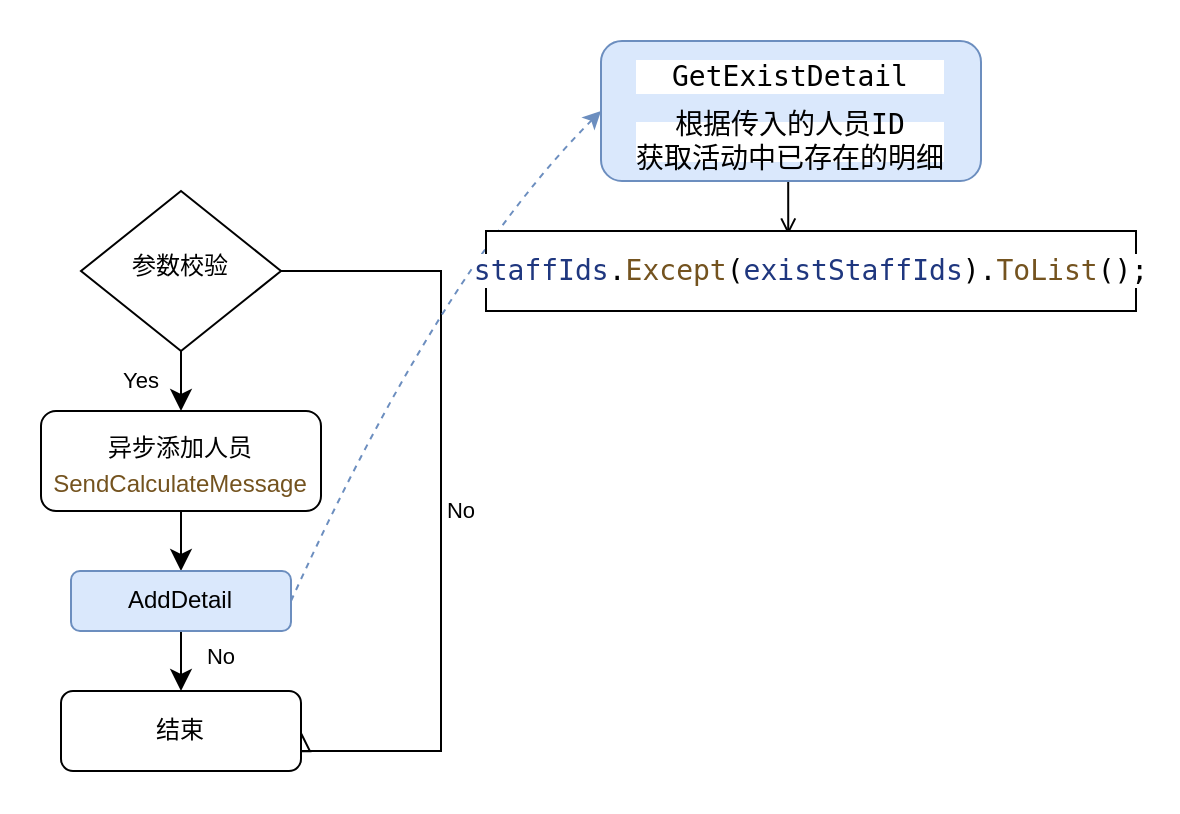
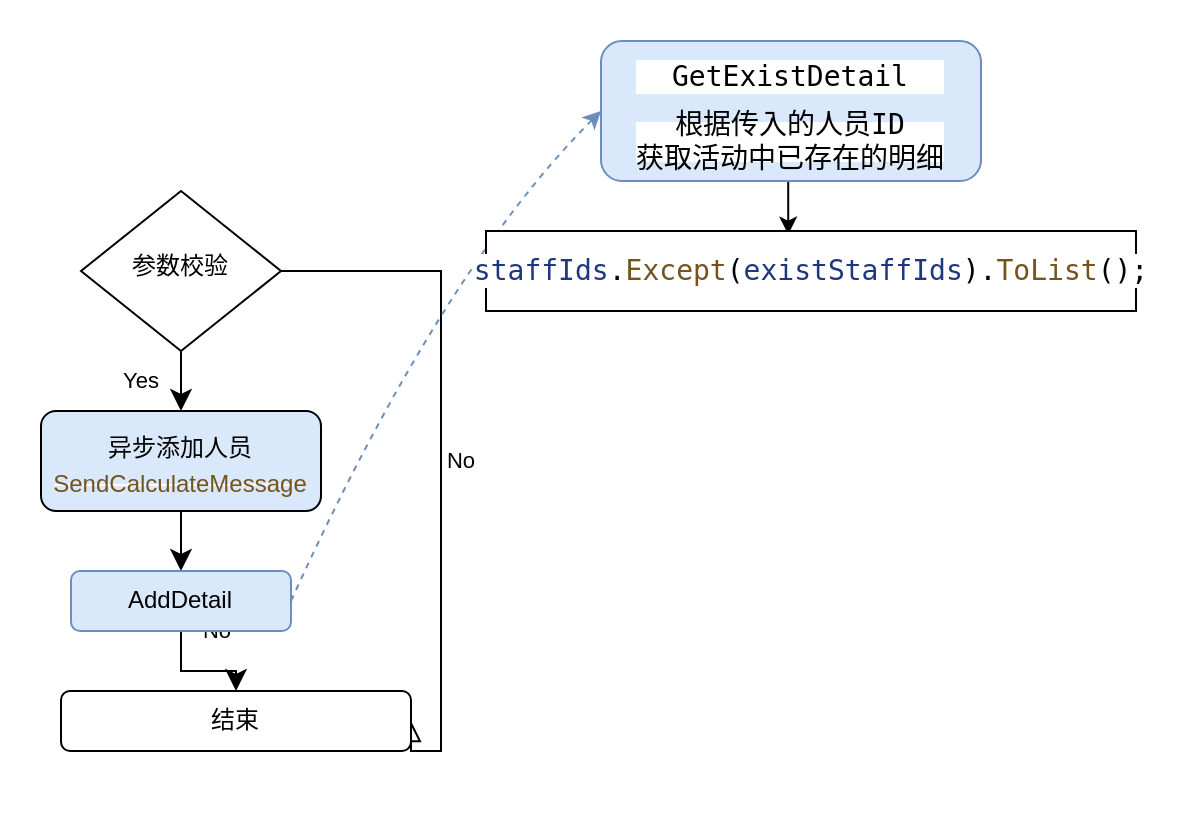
(788, 223) -> (788, 220)
(181, 461) -> (181, 461)
(181, 731) -> (236, 721)
